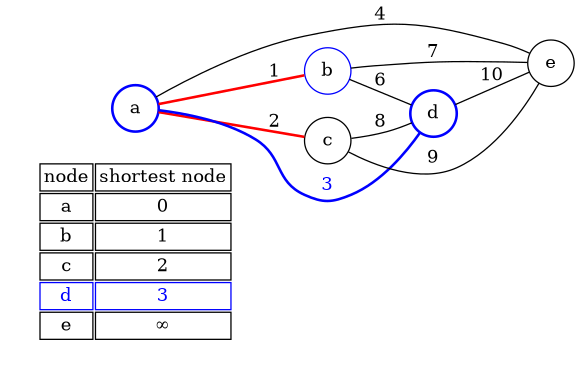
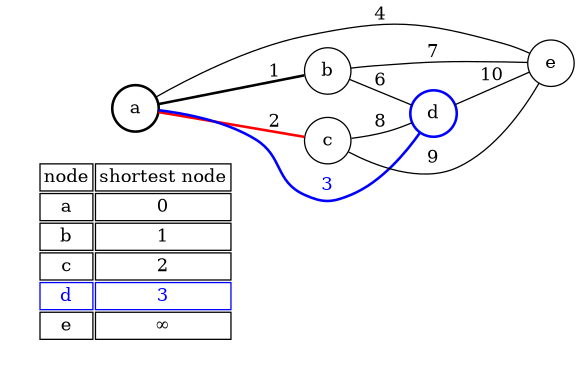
(328, 71) -> (328, 71)
(231, 90) -> (231, 90)
(135, 108) -> (135, 108)
